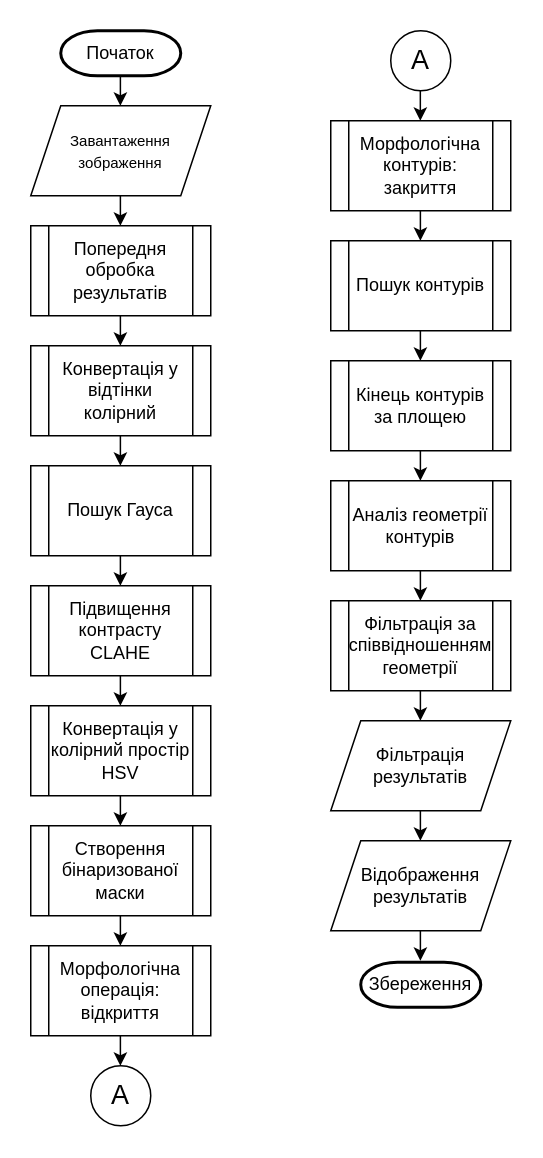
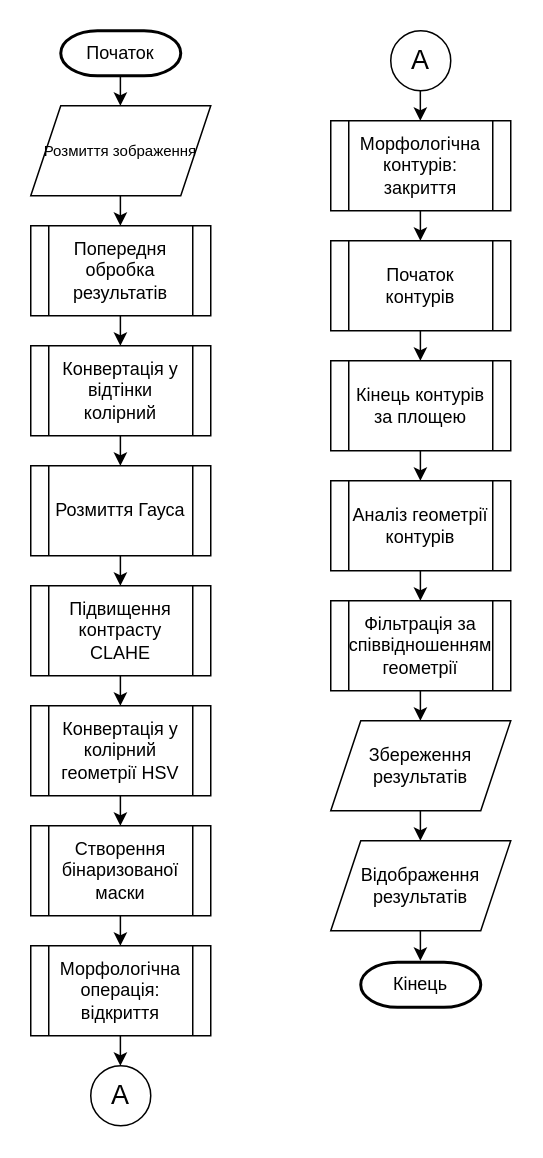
(121, 151) -> (121, 151)
(421, 286) -> (421, 286)
(121, 511) -> (121, 511)
(121, 751) -> (121, 751)
(421, 766) -> (421, 766)
(421, 985) -> (421, 985)
